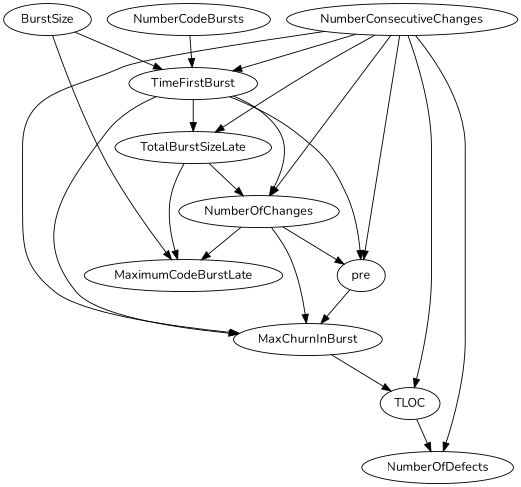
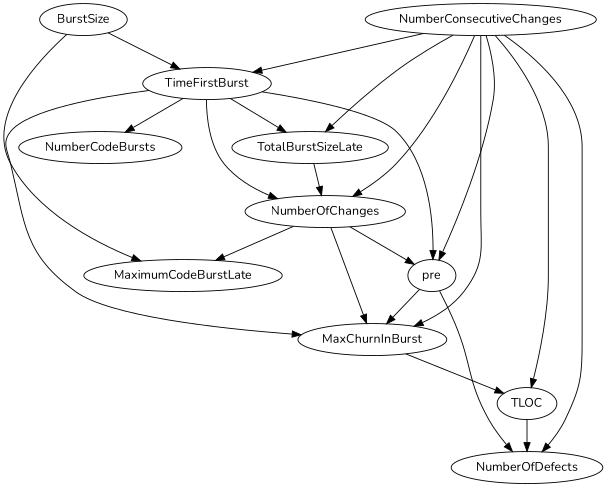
(191, 47) -> (158, 113)
(170, 206) -> none
none -> (470, 370)
